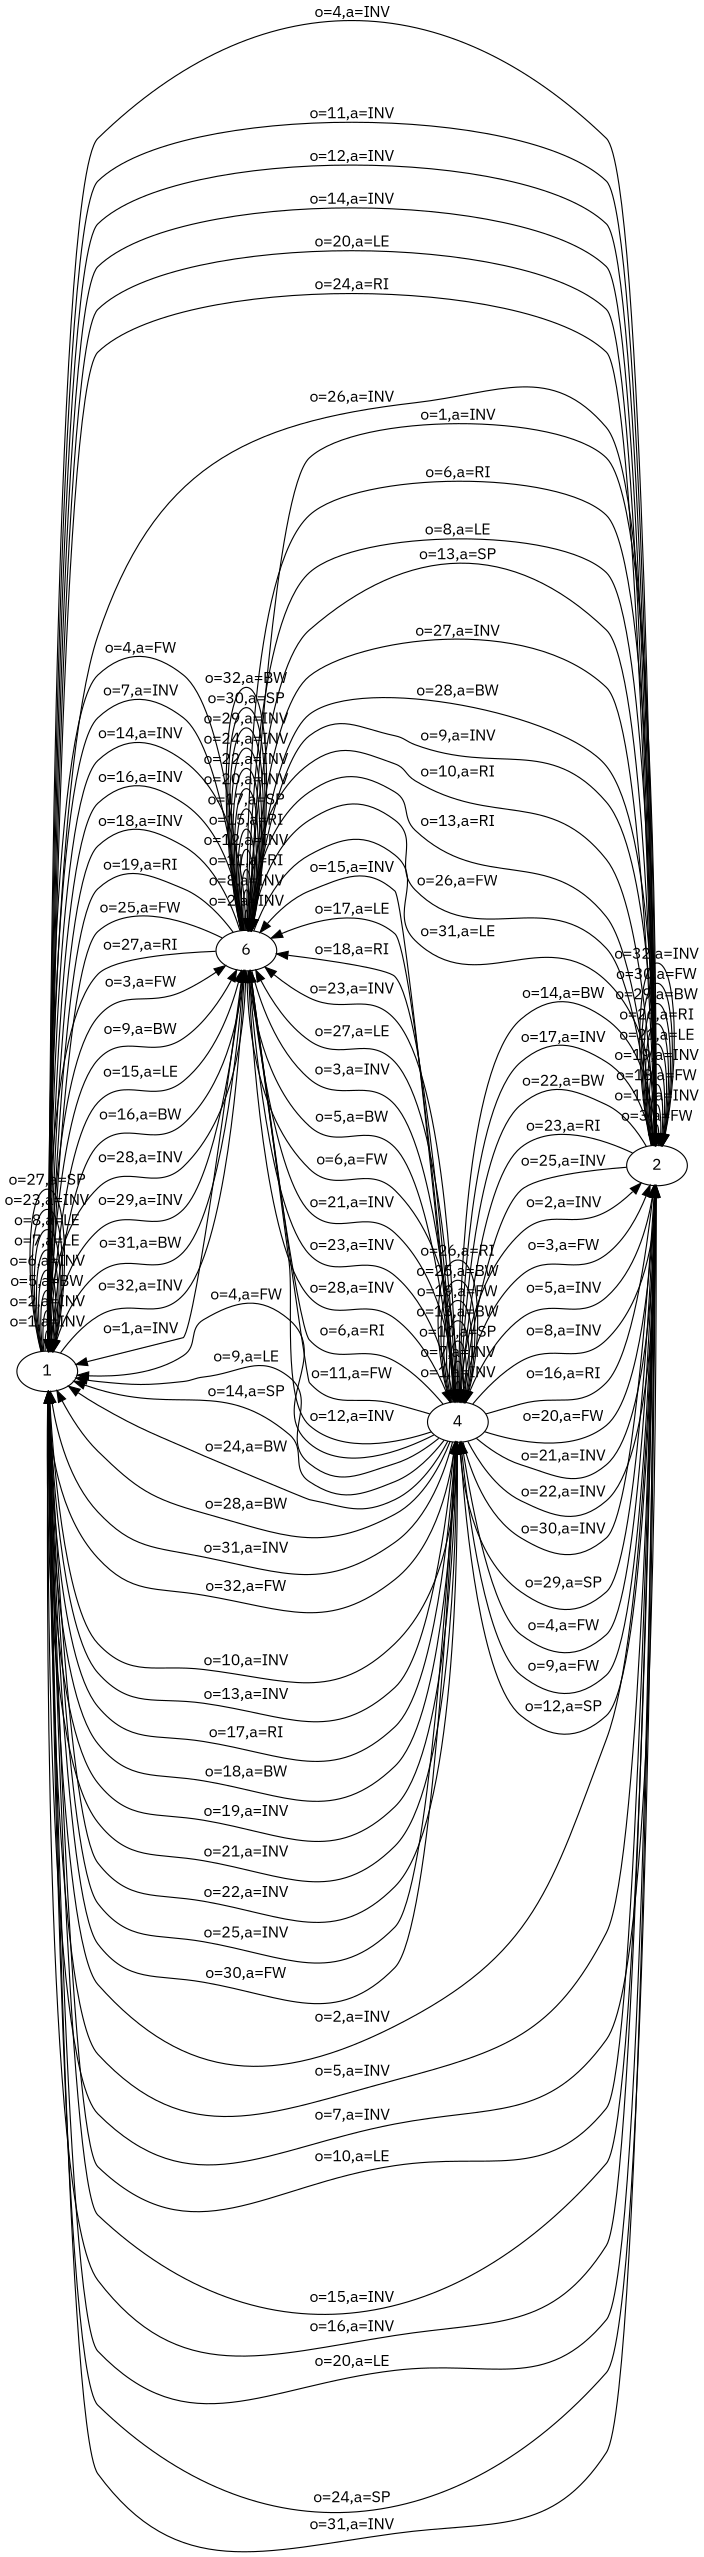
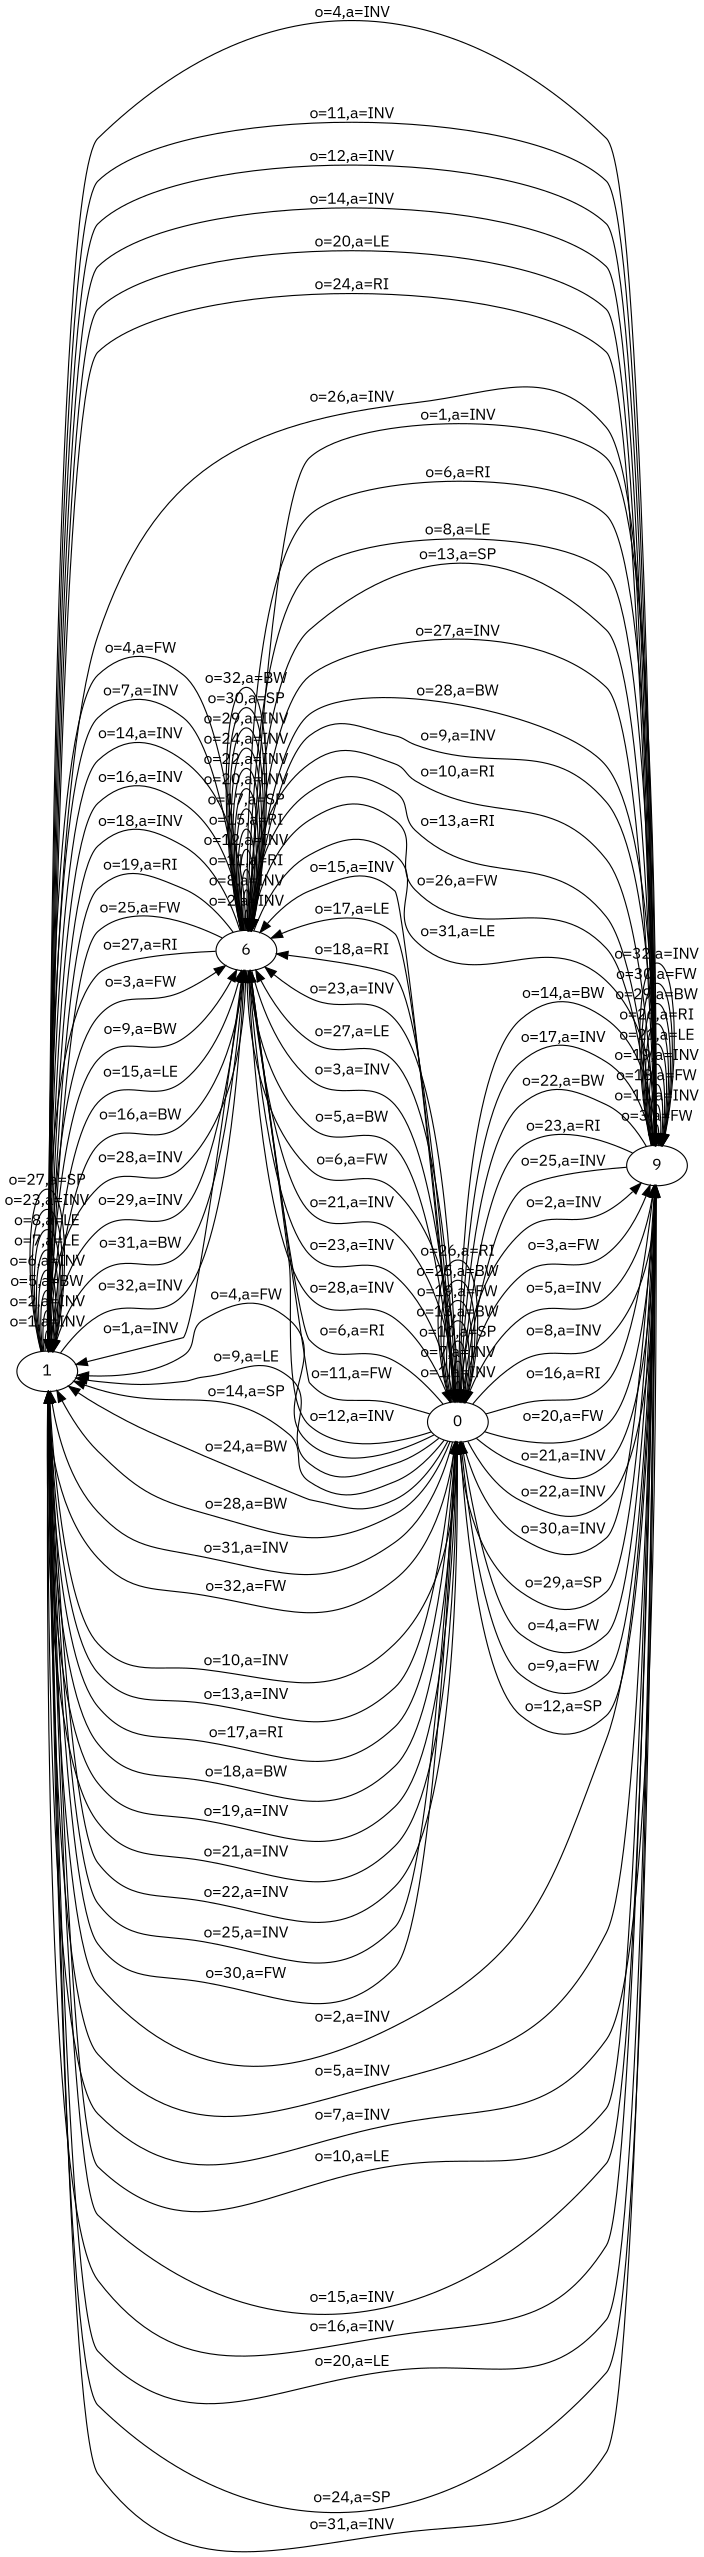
(657, 1166) -> (657, 1166)
(458, 1422) -> (458, 1422)
